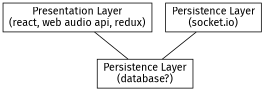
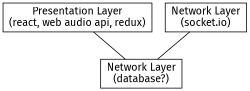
(213, 17) -> (206, 17)
(145, 74) -> (141, 74)
